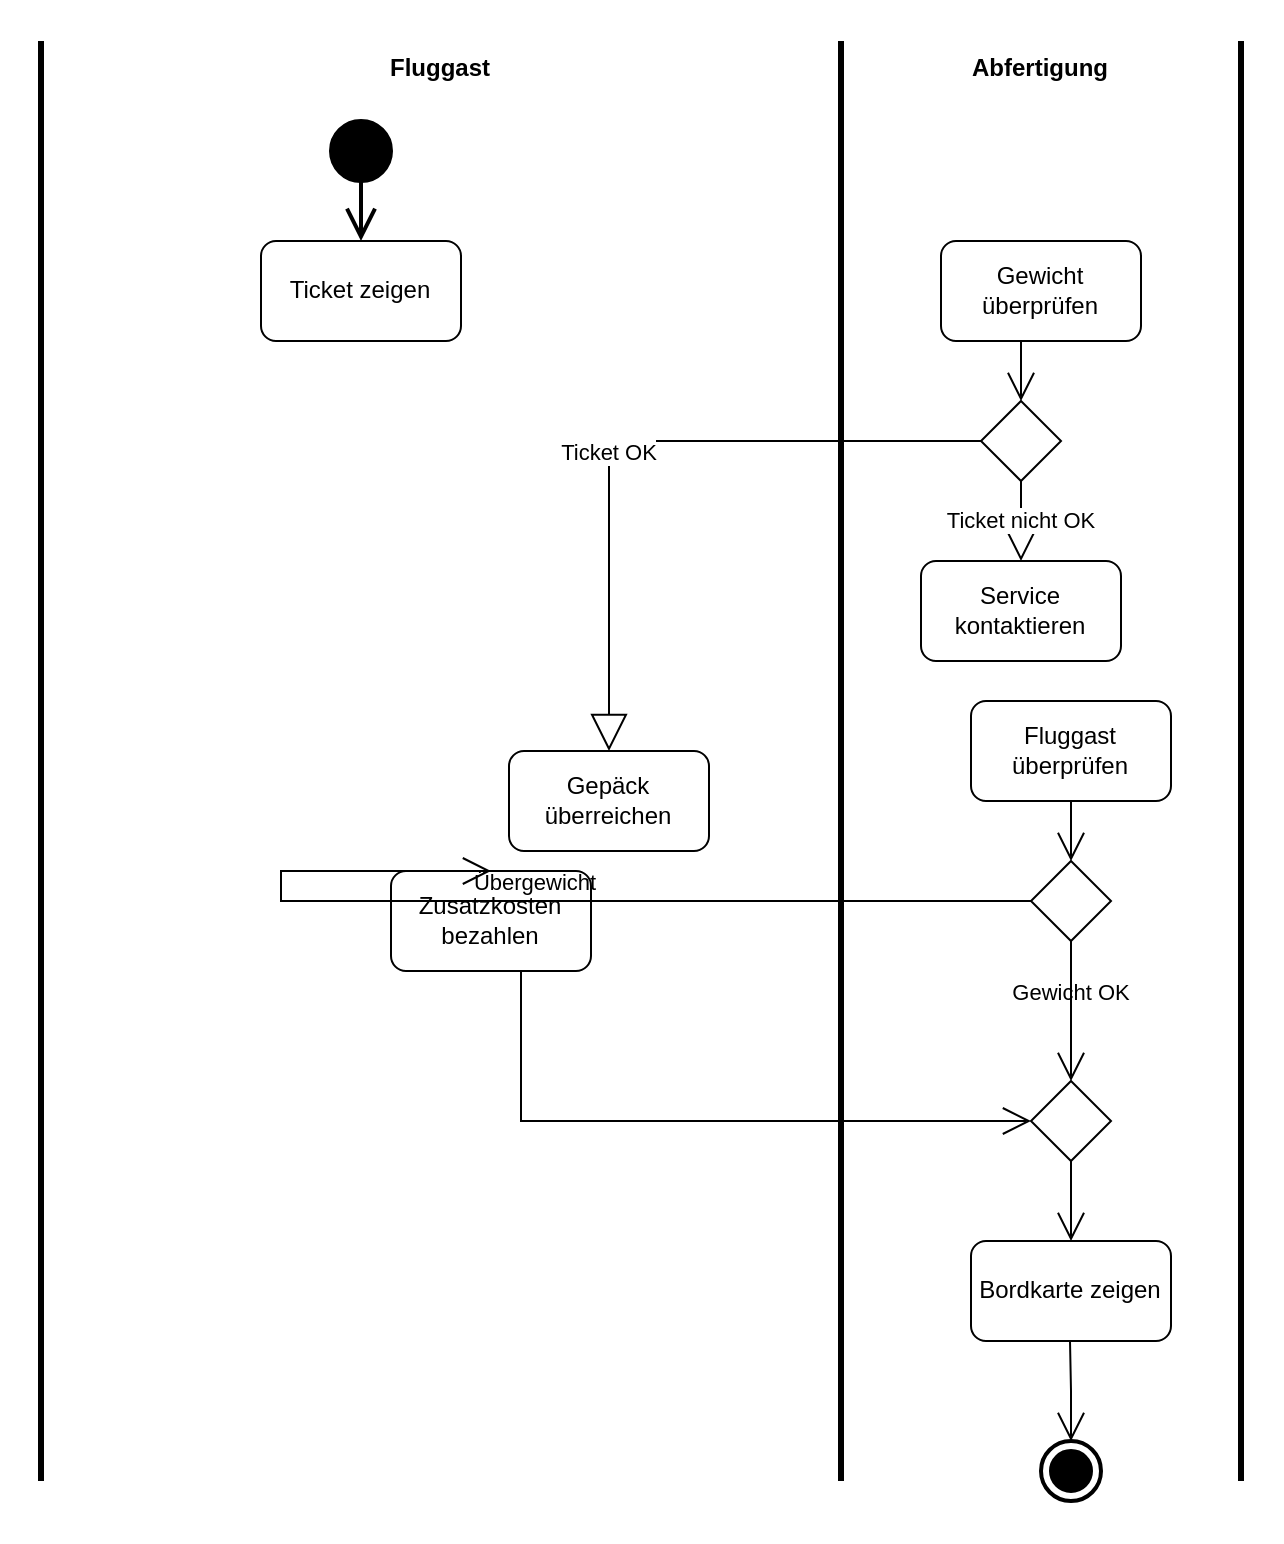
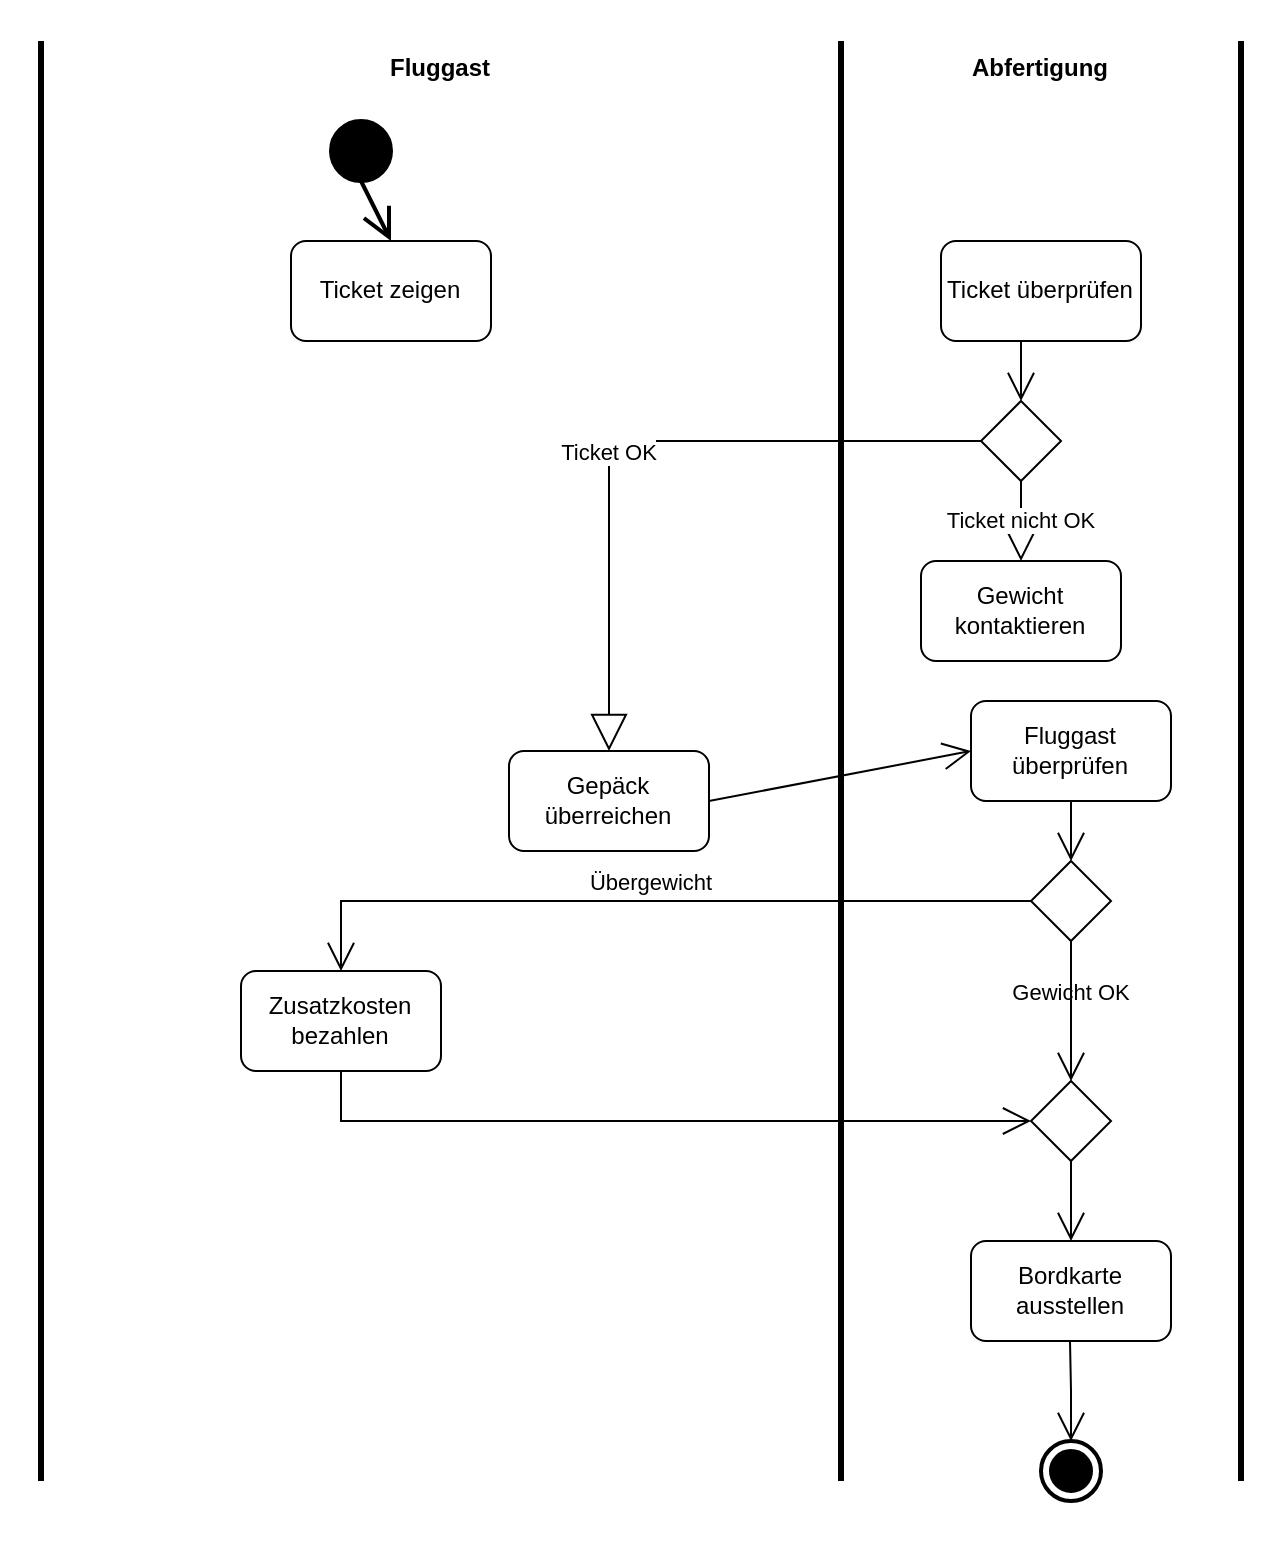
(361, 291) -> (391, 291)
(1041, 291) -> (1041, 291)
(1021, 611) -> (1021, 611)
none -> (838, 776)
(491, 921) -> (341, 1021)
(1071, 1291) -> (1071, 1291)
